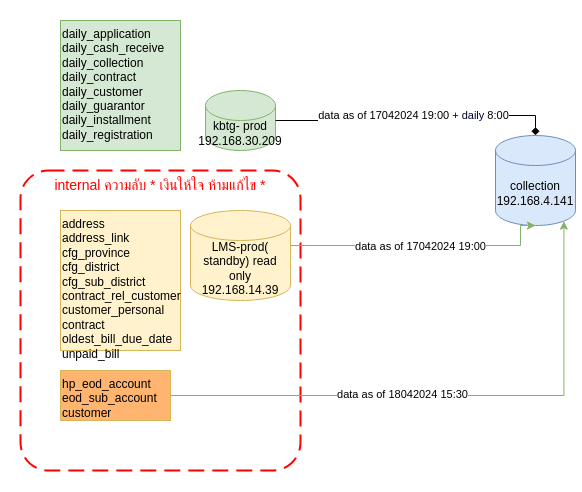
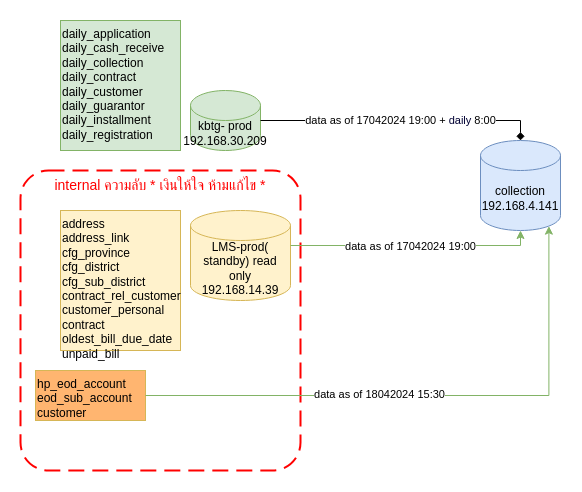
(241, 121) -> (226, 121)
(536, 181) -> (521, 186)
(116, 396) -> (91, 396)
